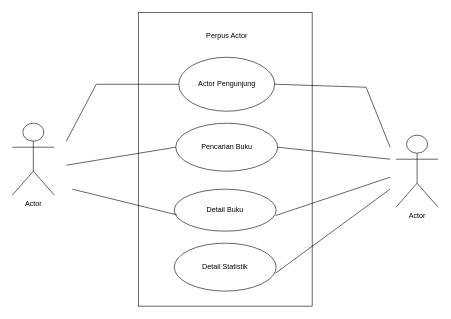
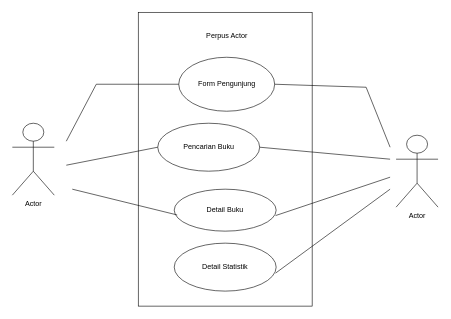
(227, 84) -> (227, 84)
(227, 147) -> (209, 147)
